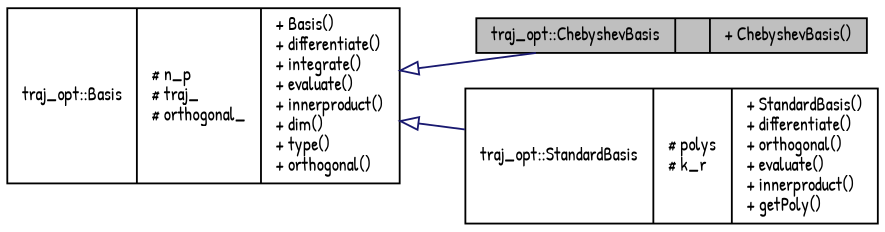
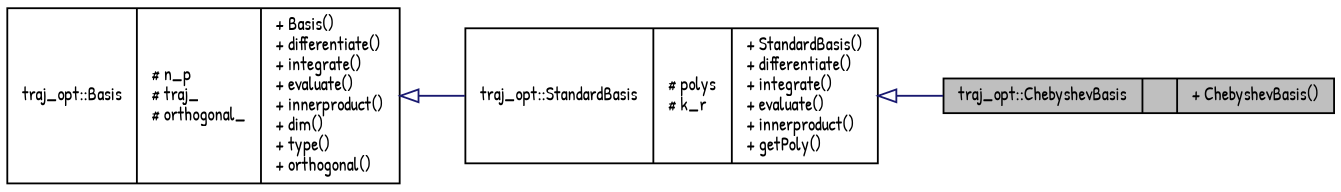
(477, 61) -> (920, 96)
(795, 145) -> (790, 85)
